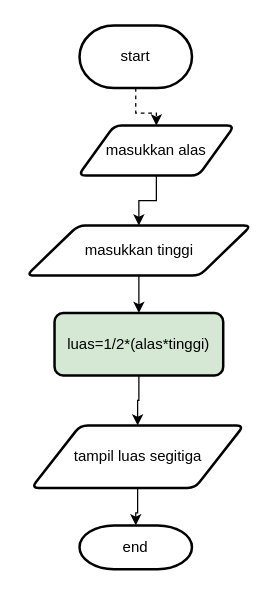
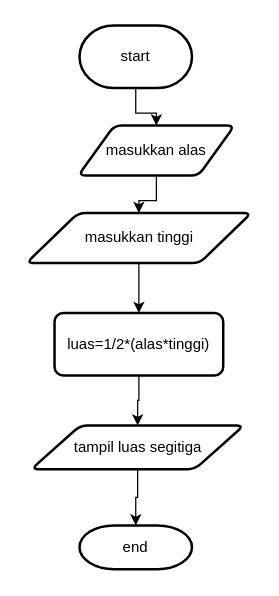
(136, 113) -> (136, 113)
(139, 251) -> (139, 238)
(139, 344) -> (139, 344)
(138, 457) -> (138, 448)
